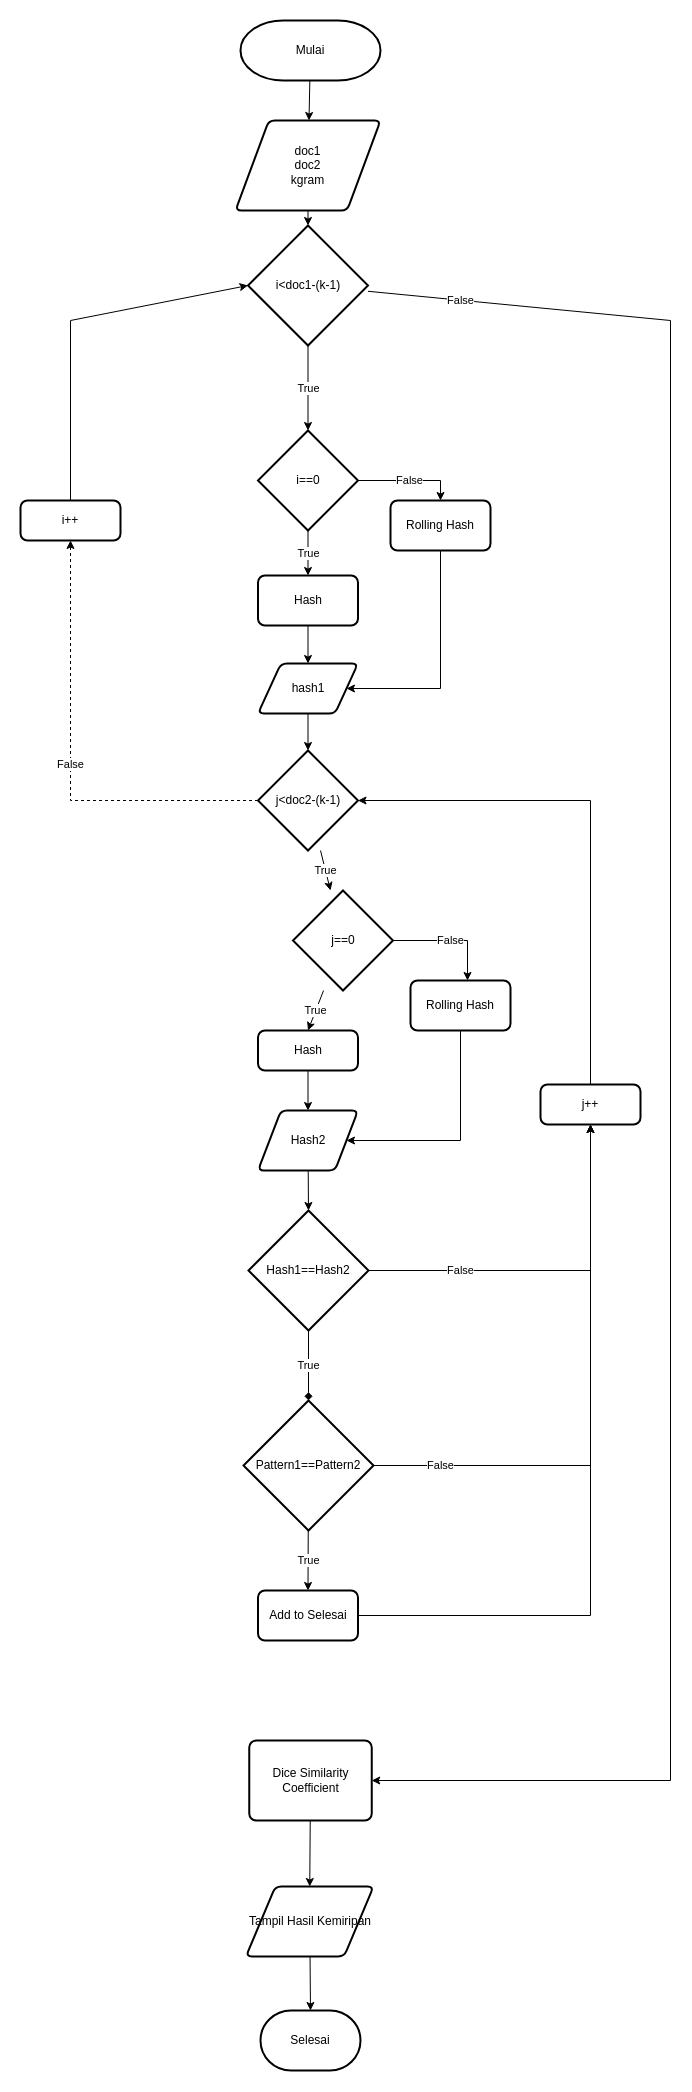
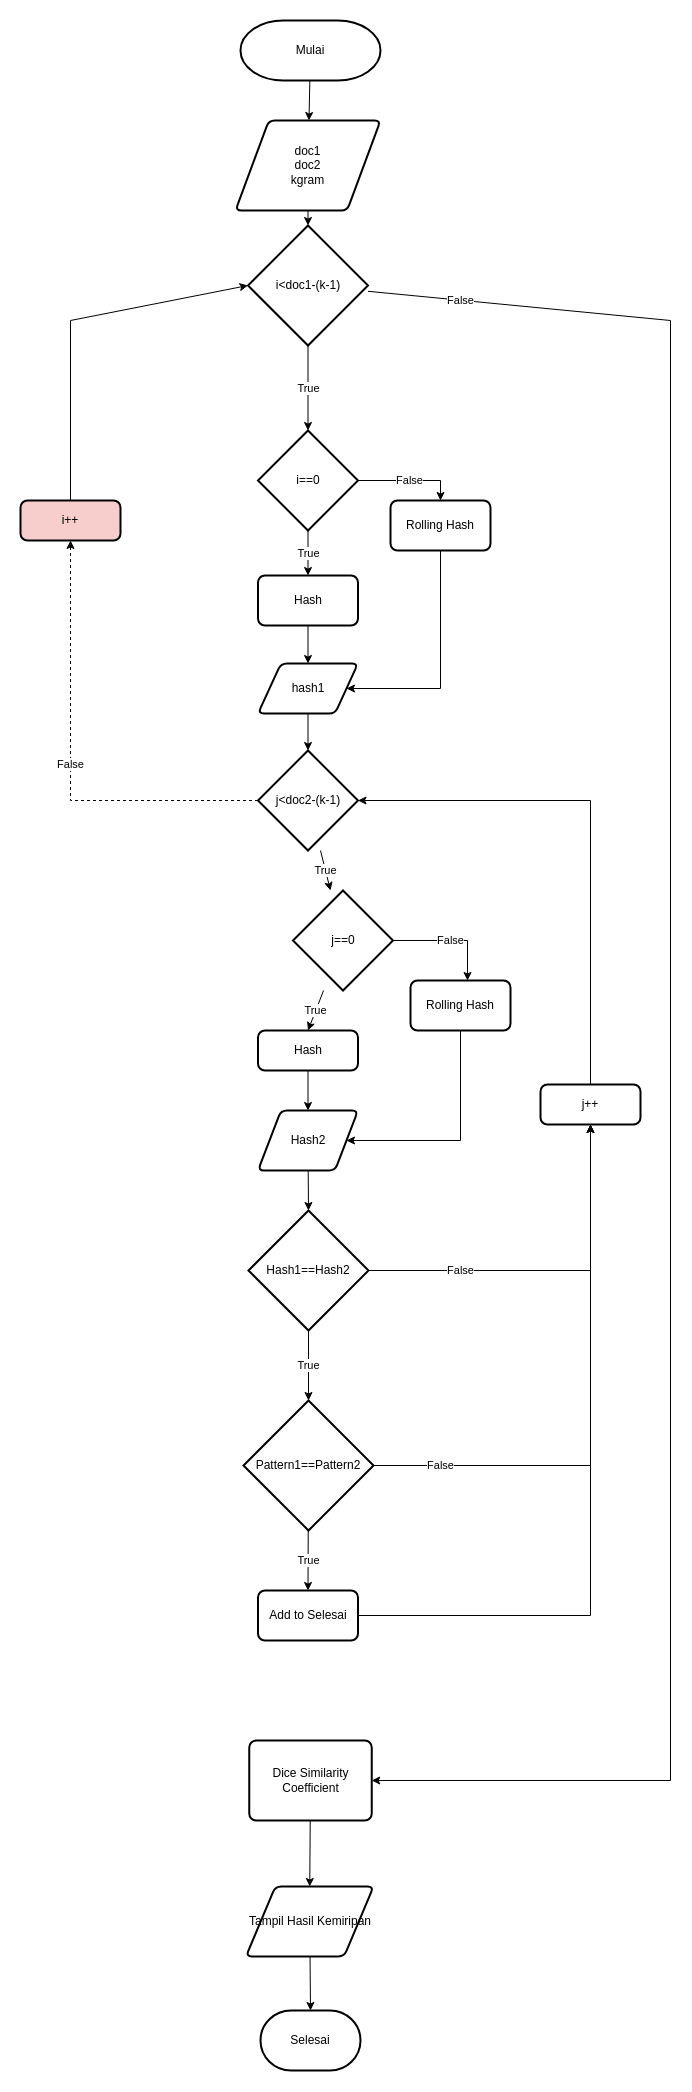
(71, 521) -> (71, 521)
(309, 1392) -> (309, 1392)
